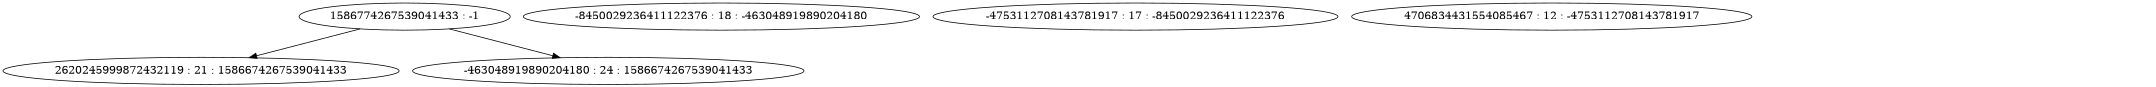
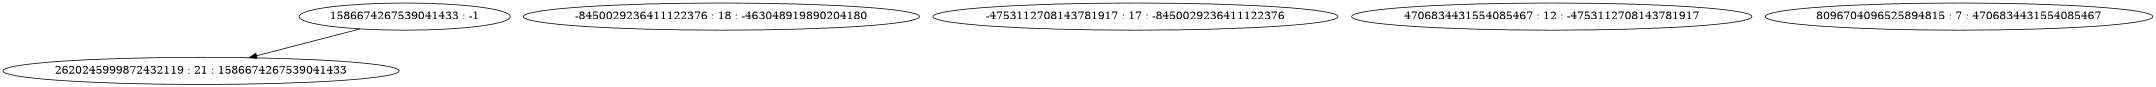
(405, 17) -> (405, 17)
none -> (1959, 17)
(608, 71) -> none
